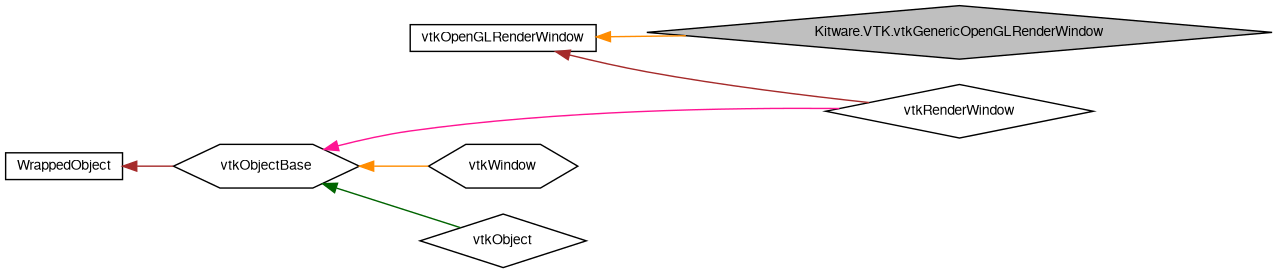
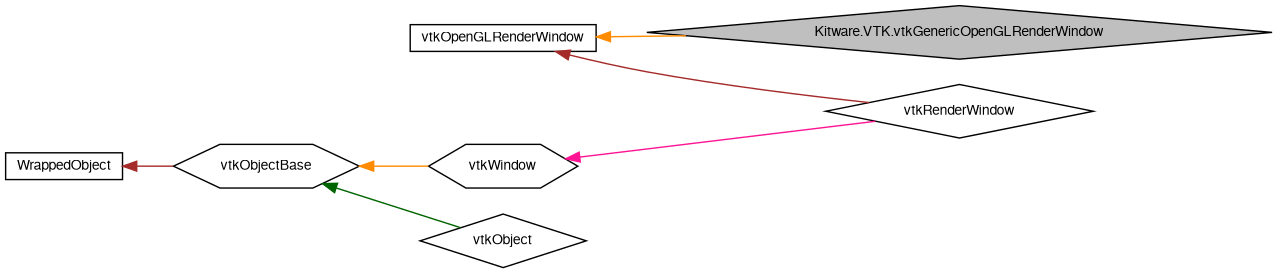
(588, 114) -> (728, 139)
